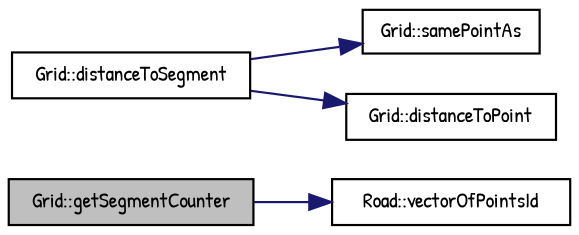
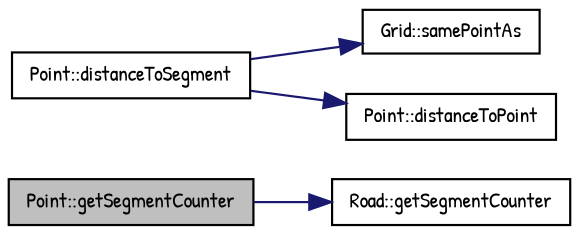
(131, 75) -> (131, 75)
(451, 117) -> (451, 117)
(131, 202) -> (131, 202)
(451, 202) -> (451, 202)
